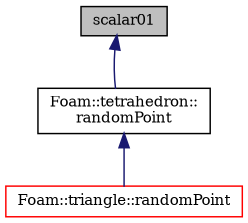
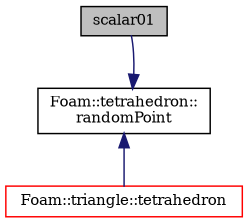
(114, 69) -> (134, 55)
(124, 201) -> (124, 201)
